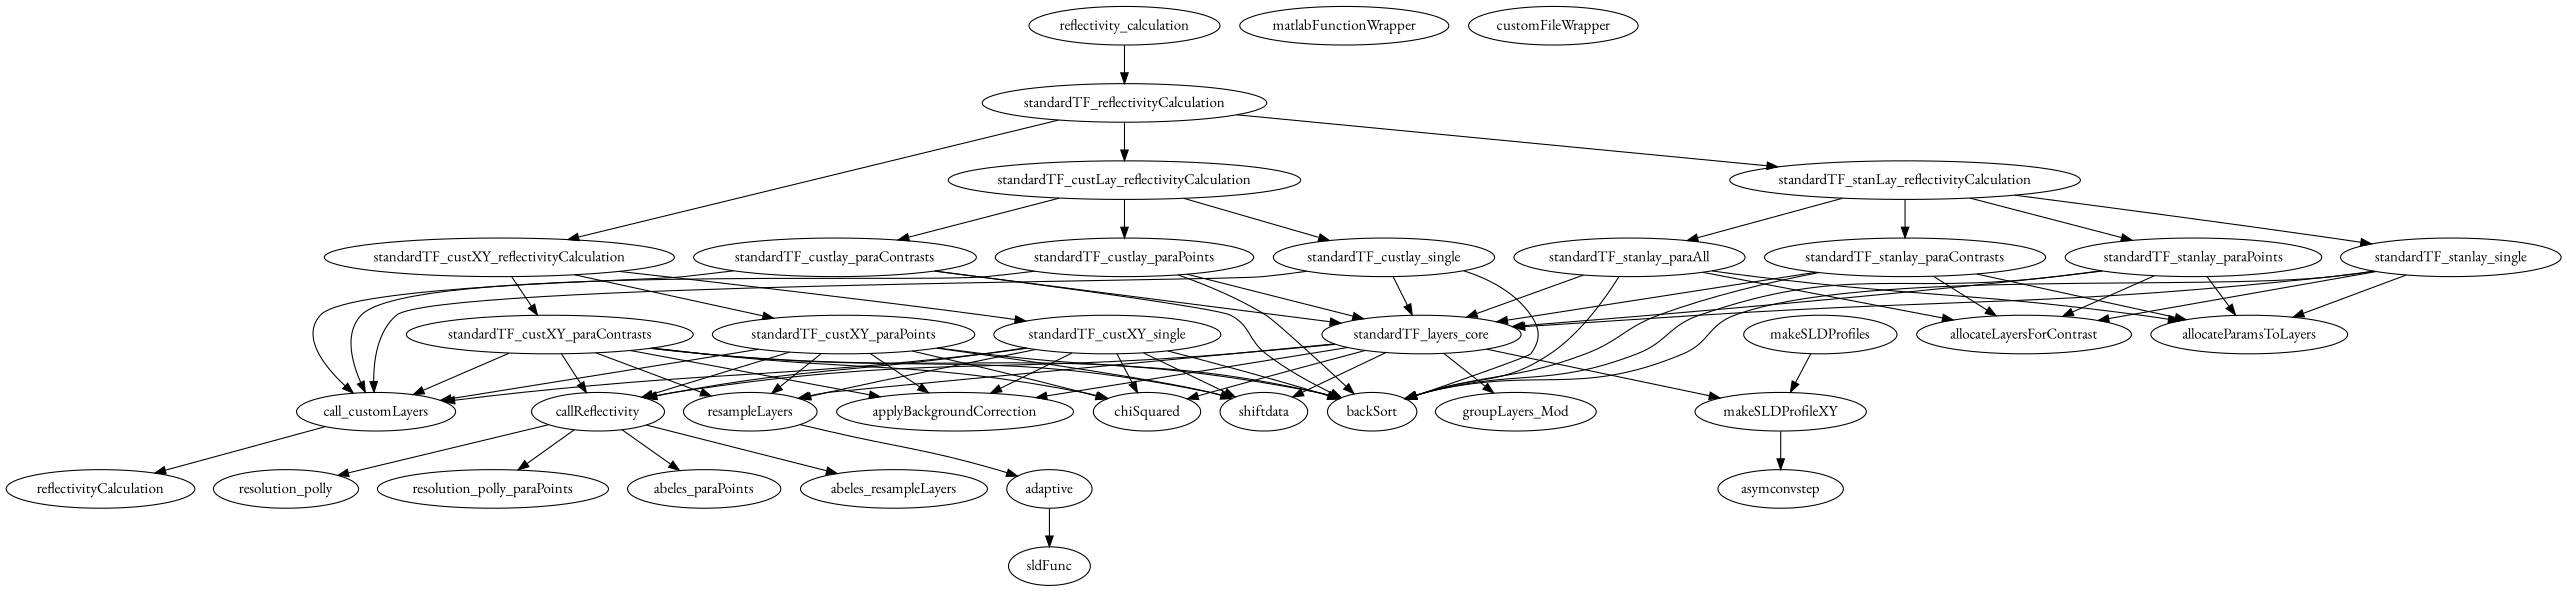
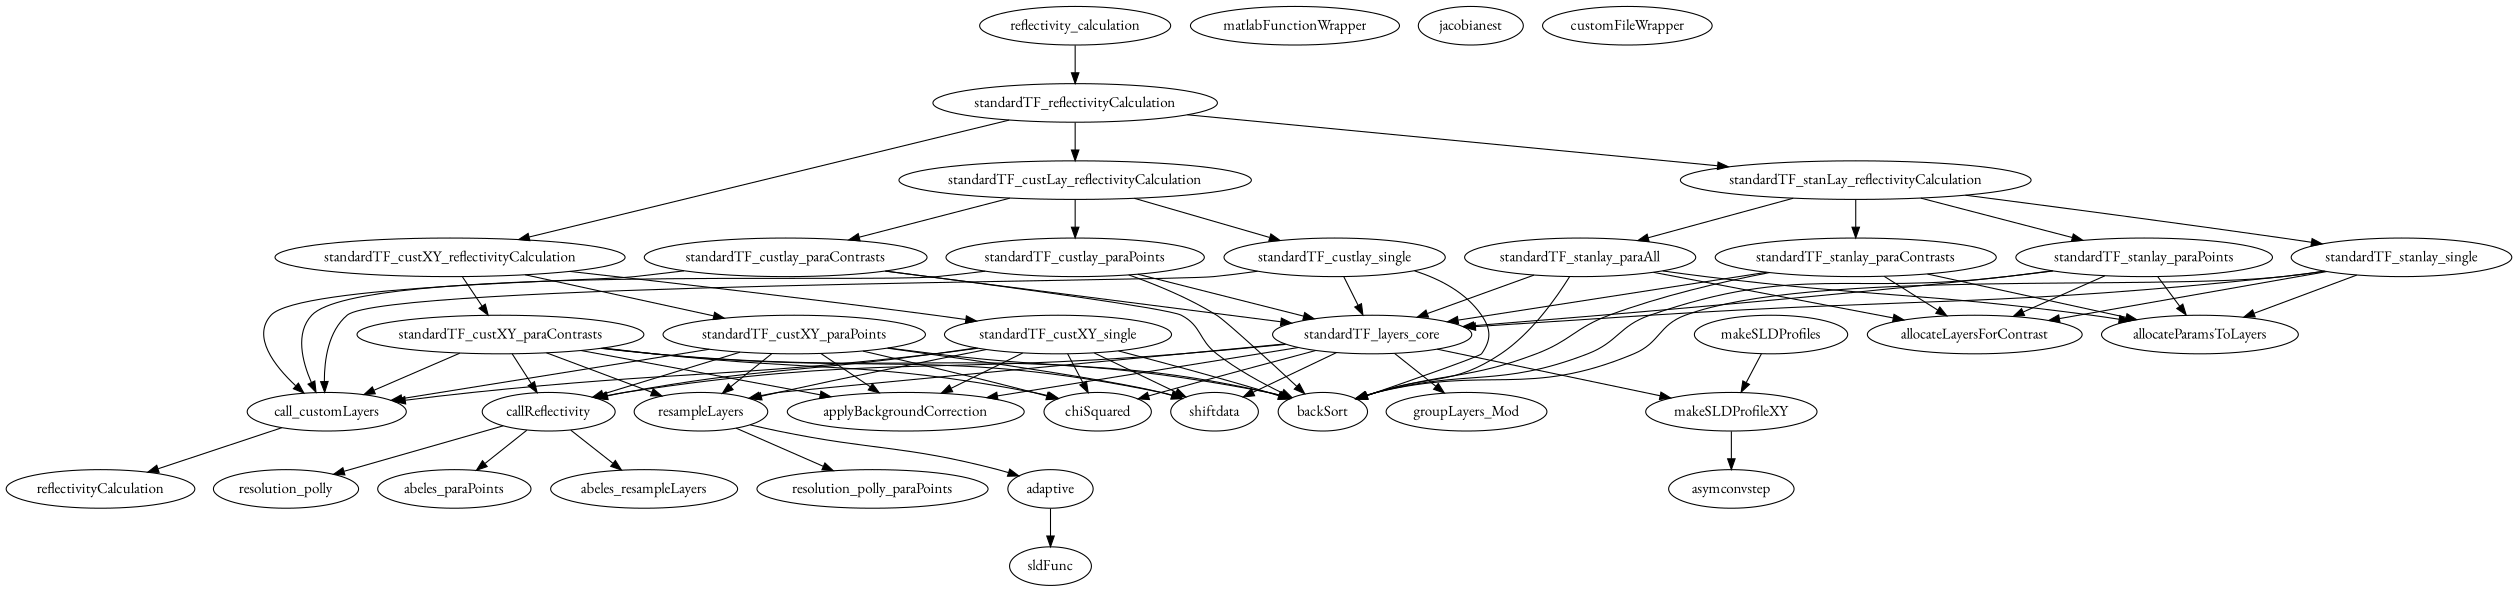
none -> (1471, 26)
(551, 447) -> (780, 447)
